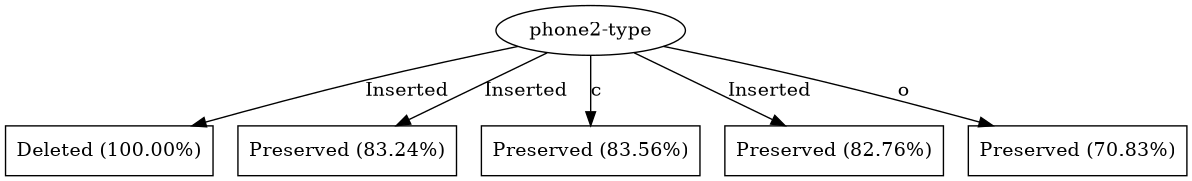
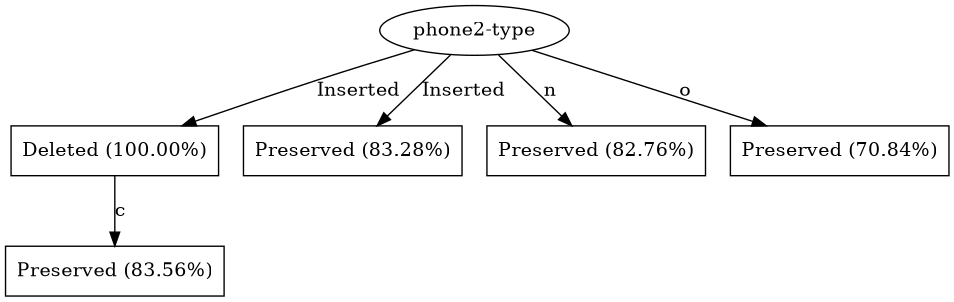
(591, 84) -> (115, 204)
(770, 91) -> (551, 91)
(347, 151) -> (353, 151)
(1078, 151) -> (840, 151)
